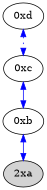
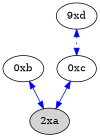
(23, 16) -> (77, 16)
(23, 95) -> (63, 95)
